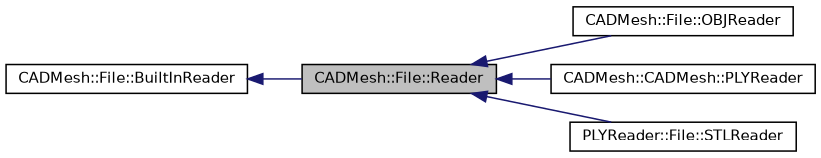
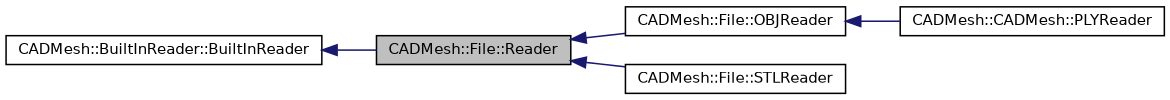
(127, 79) -> (164, 50)
(531, 79) -> (880, 21)
(683, 137) -> (735, 79)
